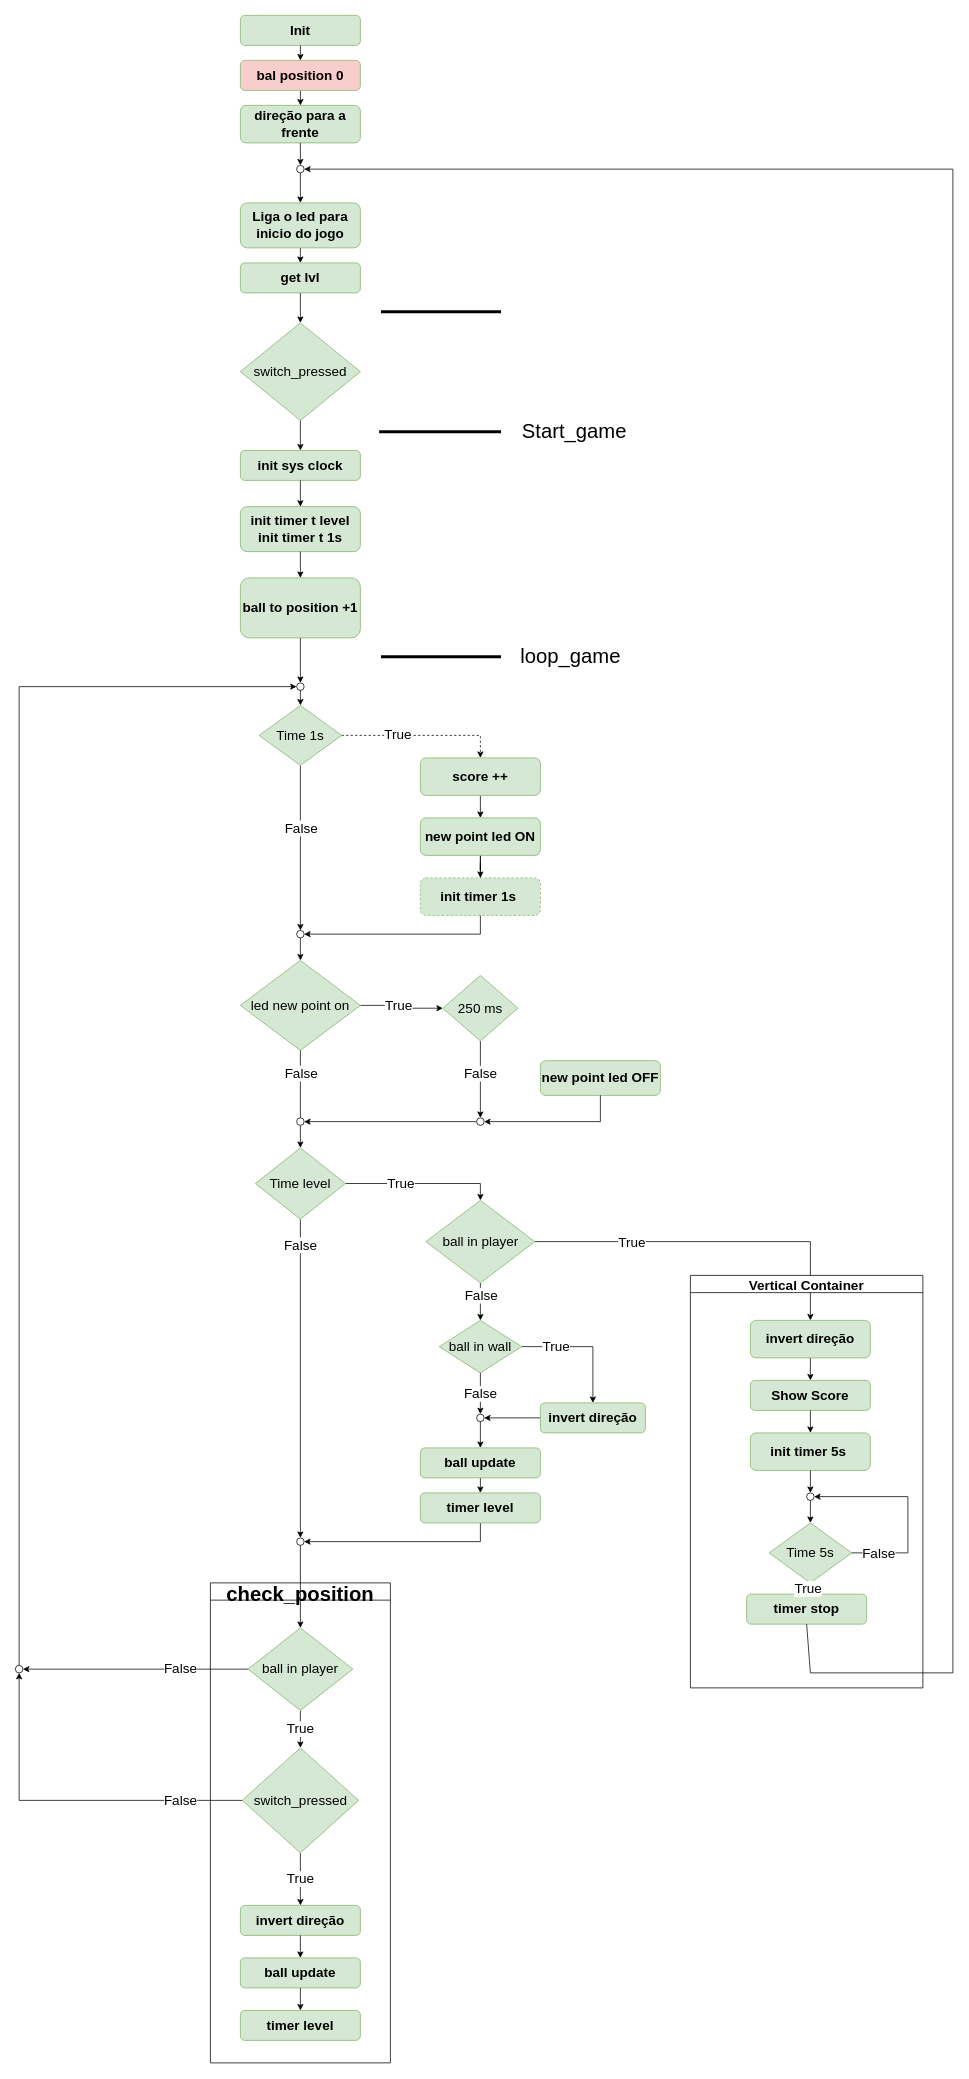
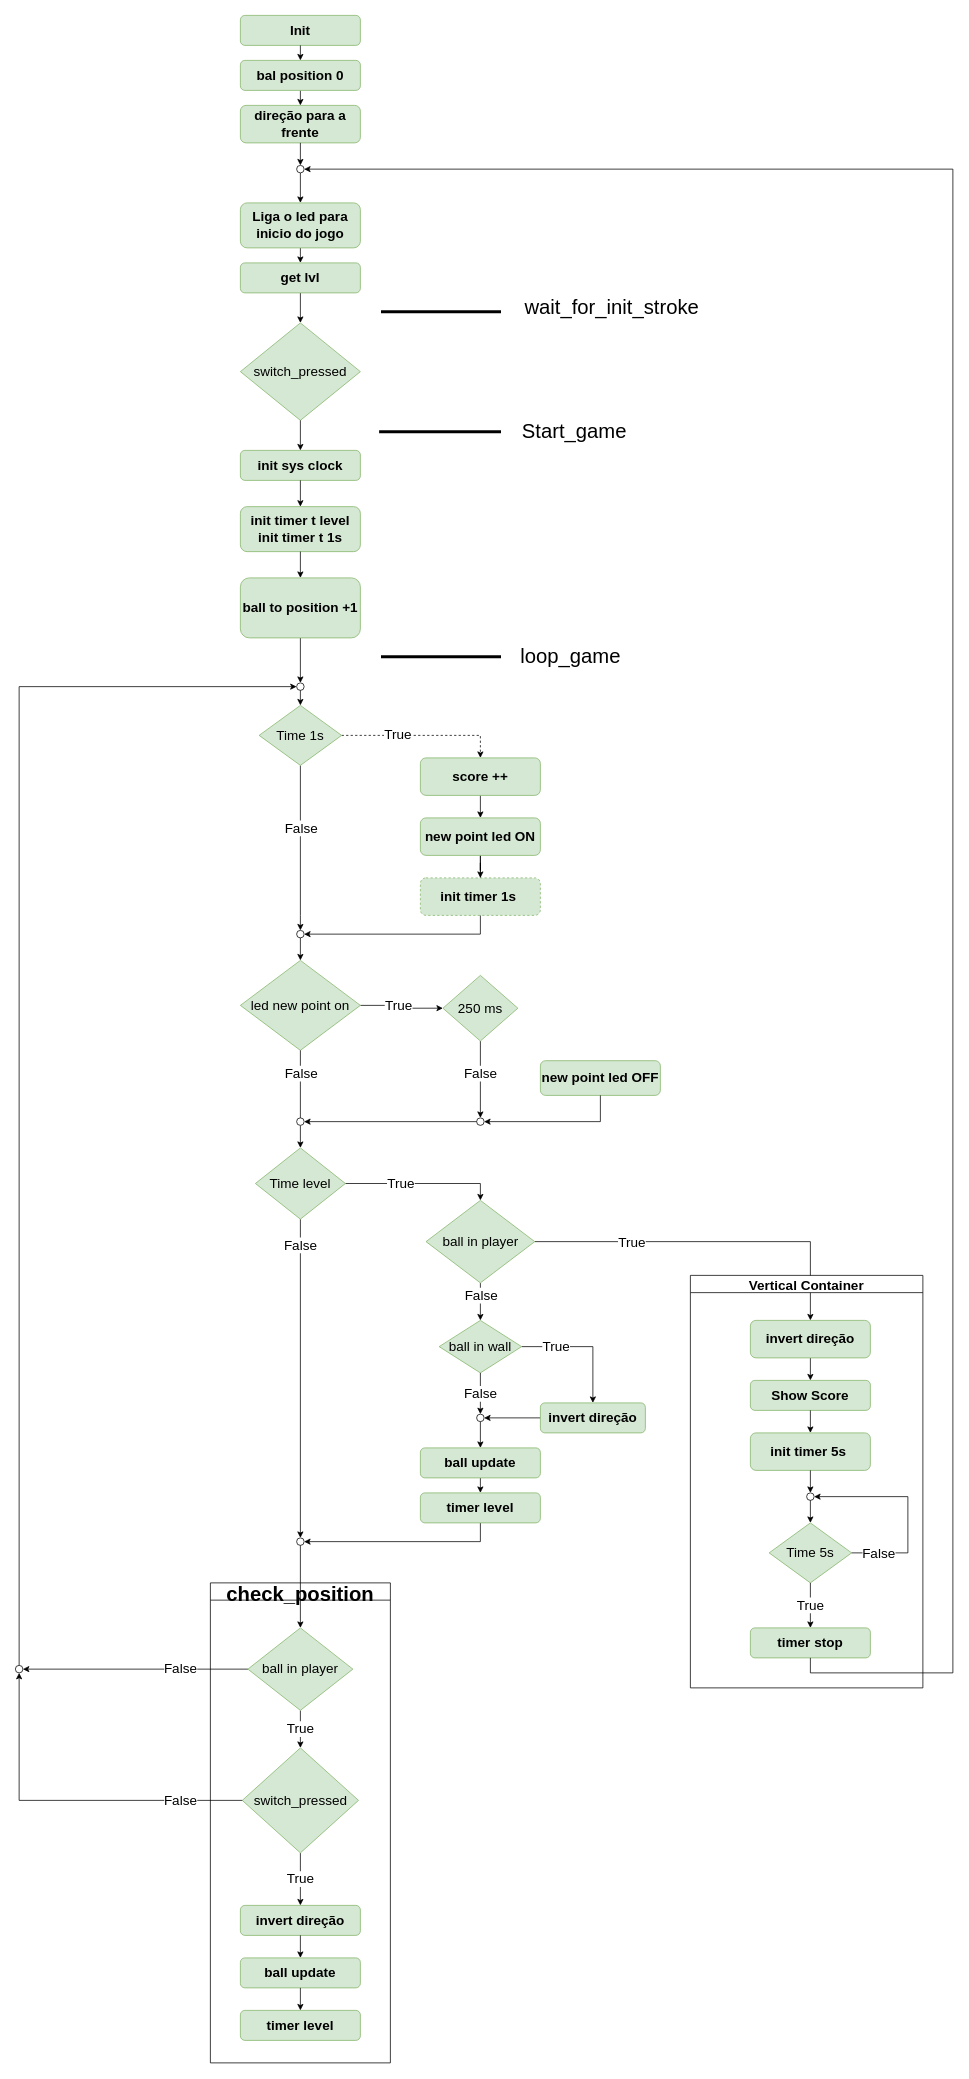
(300, 75) -> (300, 75)
none -> (612, 308)
(807, 1609) -> (810, 1643)
